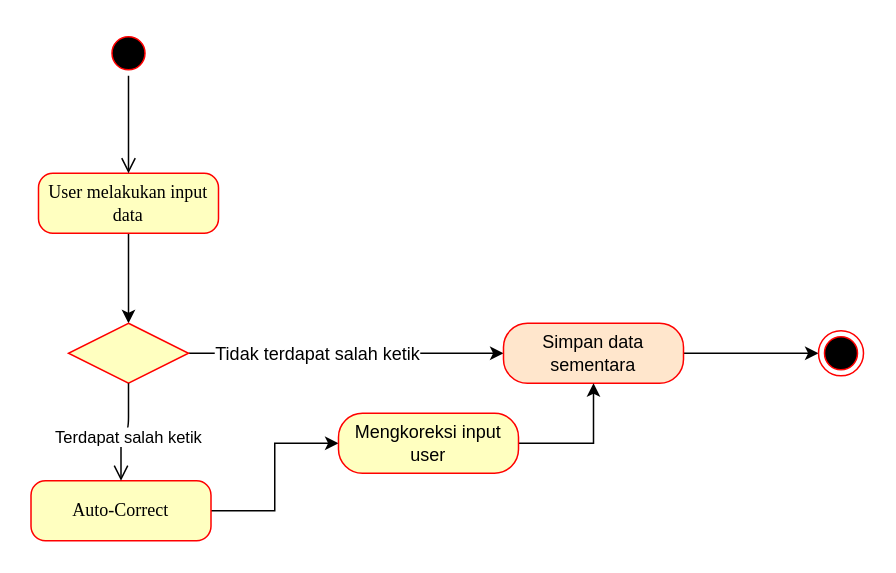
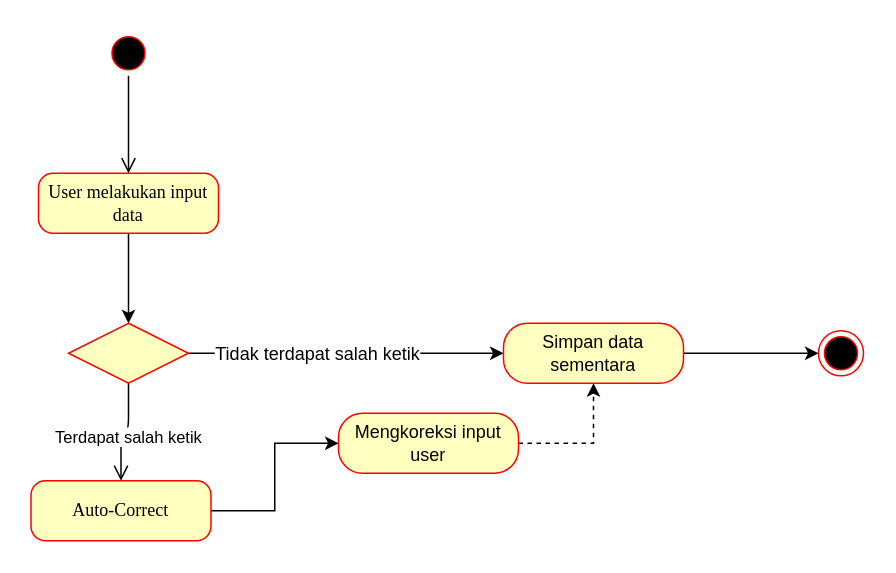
(593, 353) -> (593, 353)
(582, 443) -> (582, 443)
